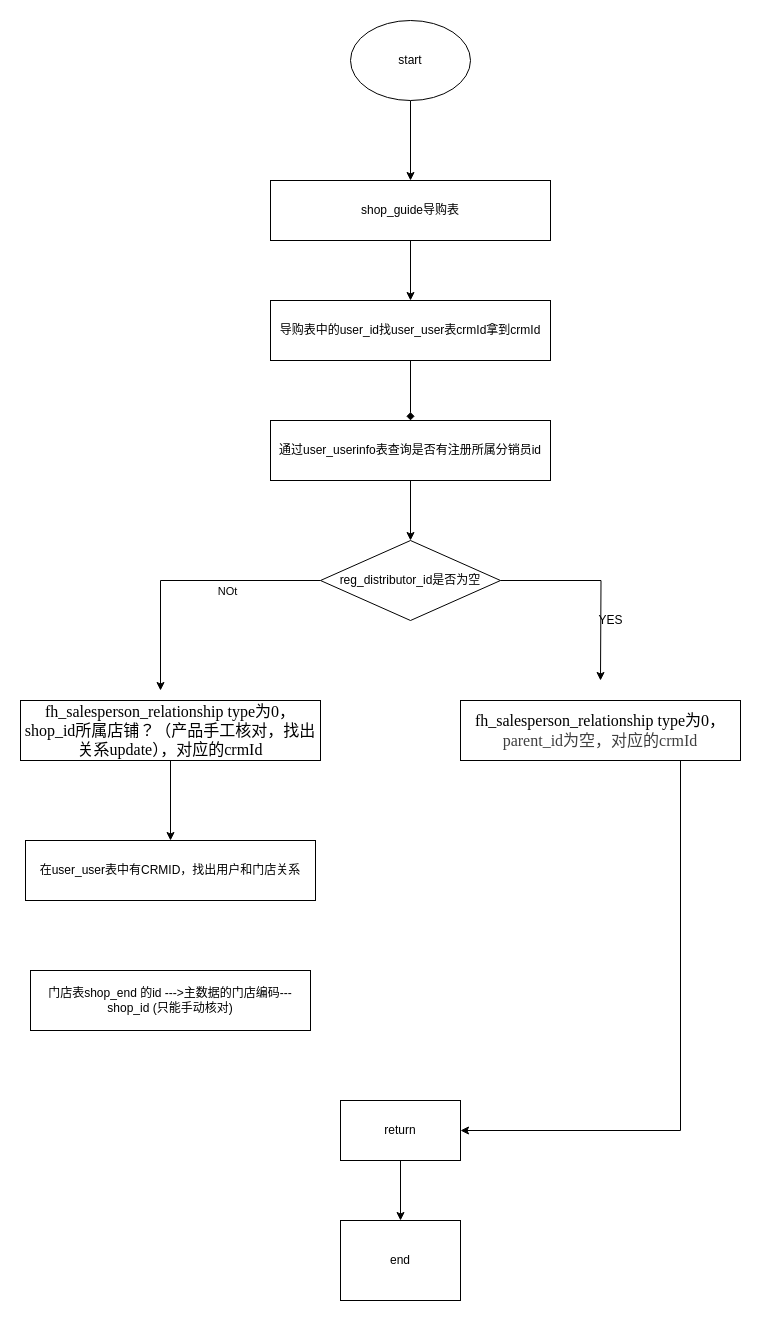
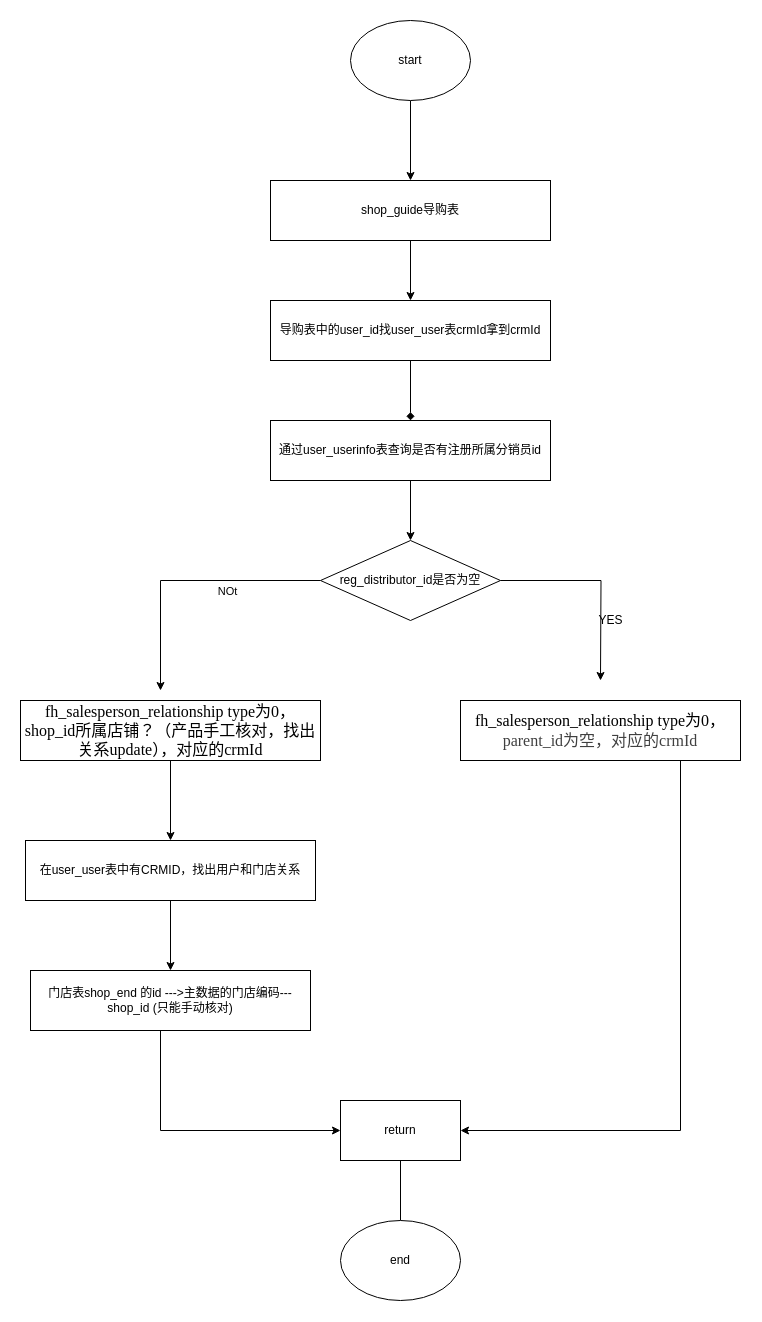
none -> (171, 932)
none -> (197, 1131)
(401, 1212) -> (401, 1215)
(401, 1261) -> (401, 1261)
